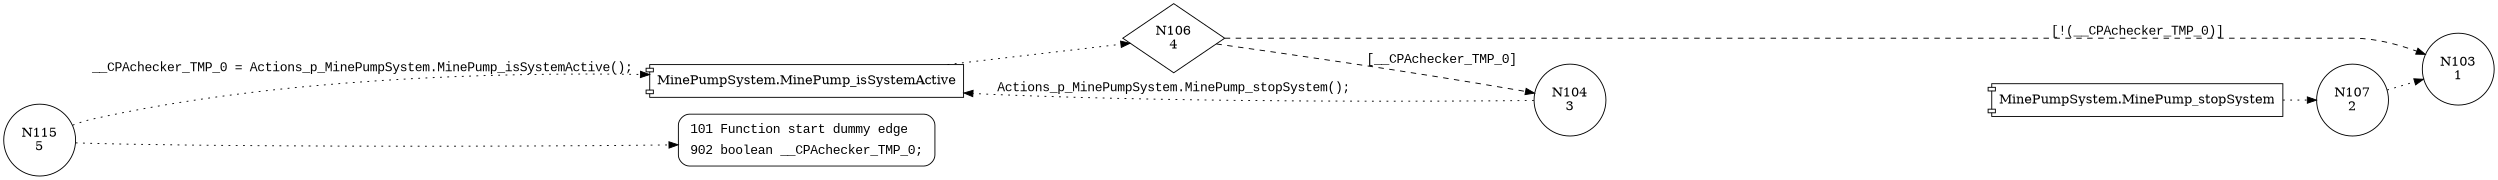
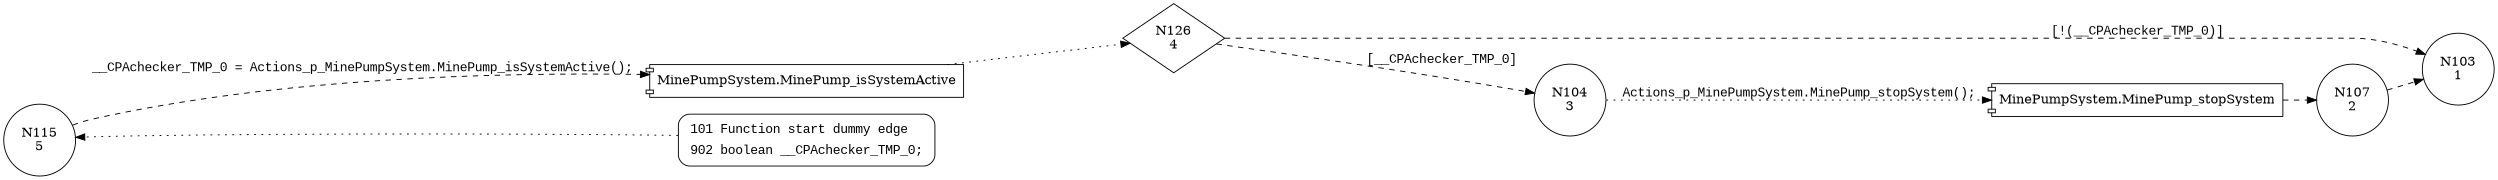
(1174, 38) -> (1174, 38)
(355, 83) -> (355, 83)
(2401, 86) -> (2401, 86)
(2295, 100) -> (2295, 100)
(1253, 101) -> (1794, 100)
(372, 146) -> (381, 134)
